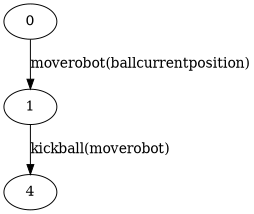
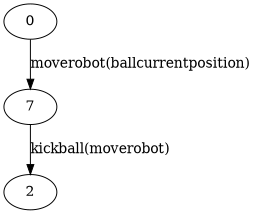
(30, 107) -> (30, 107)
(30, 192) -> (30, 192)
